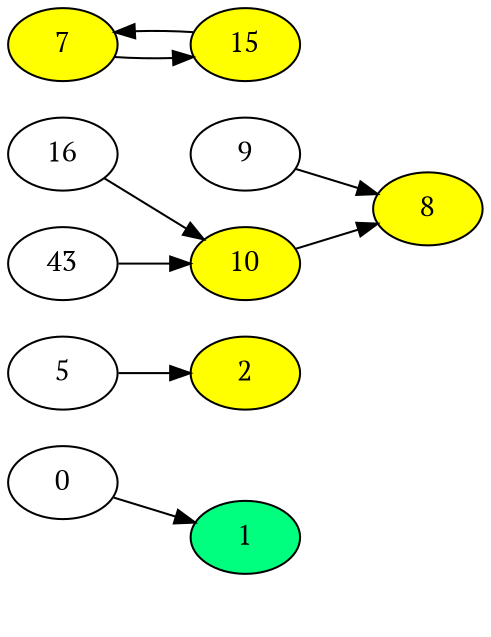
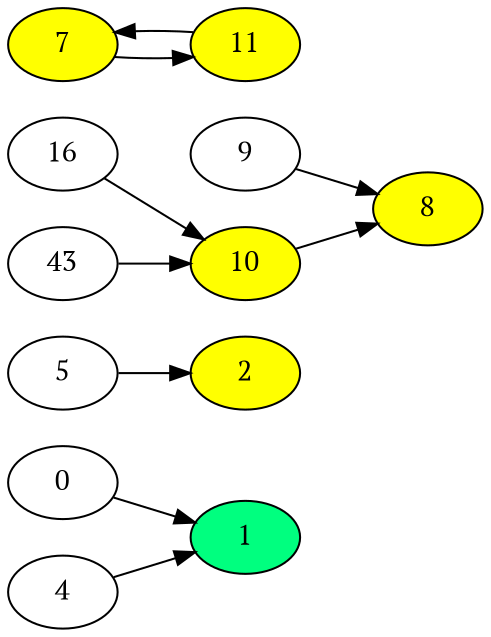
(245, 45) -> (245, 45)
none -> (63, 592)
